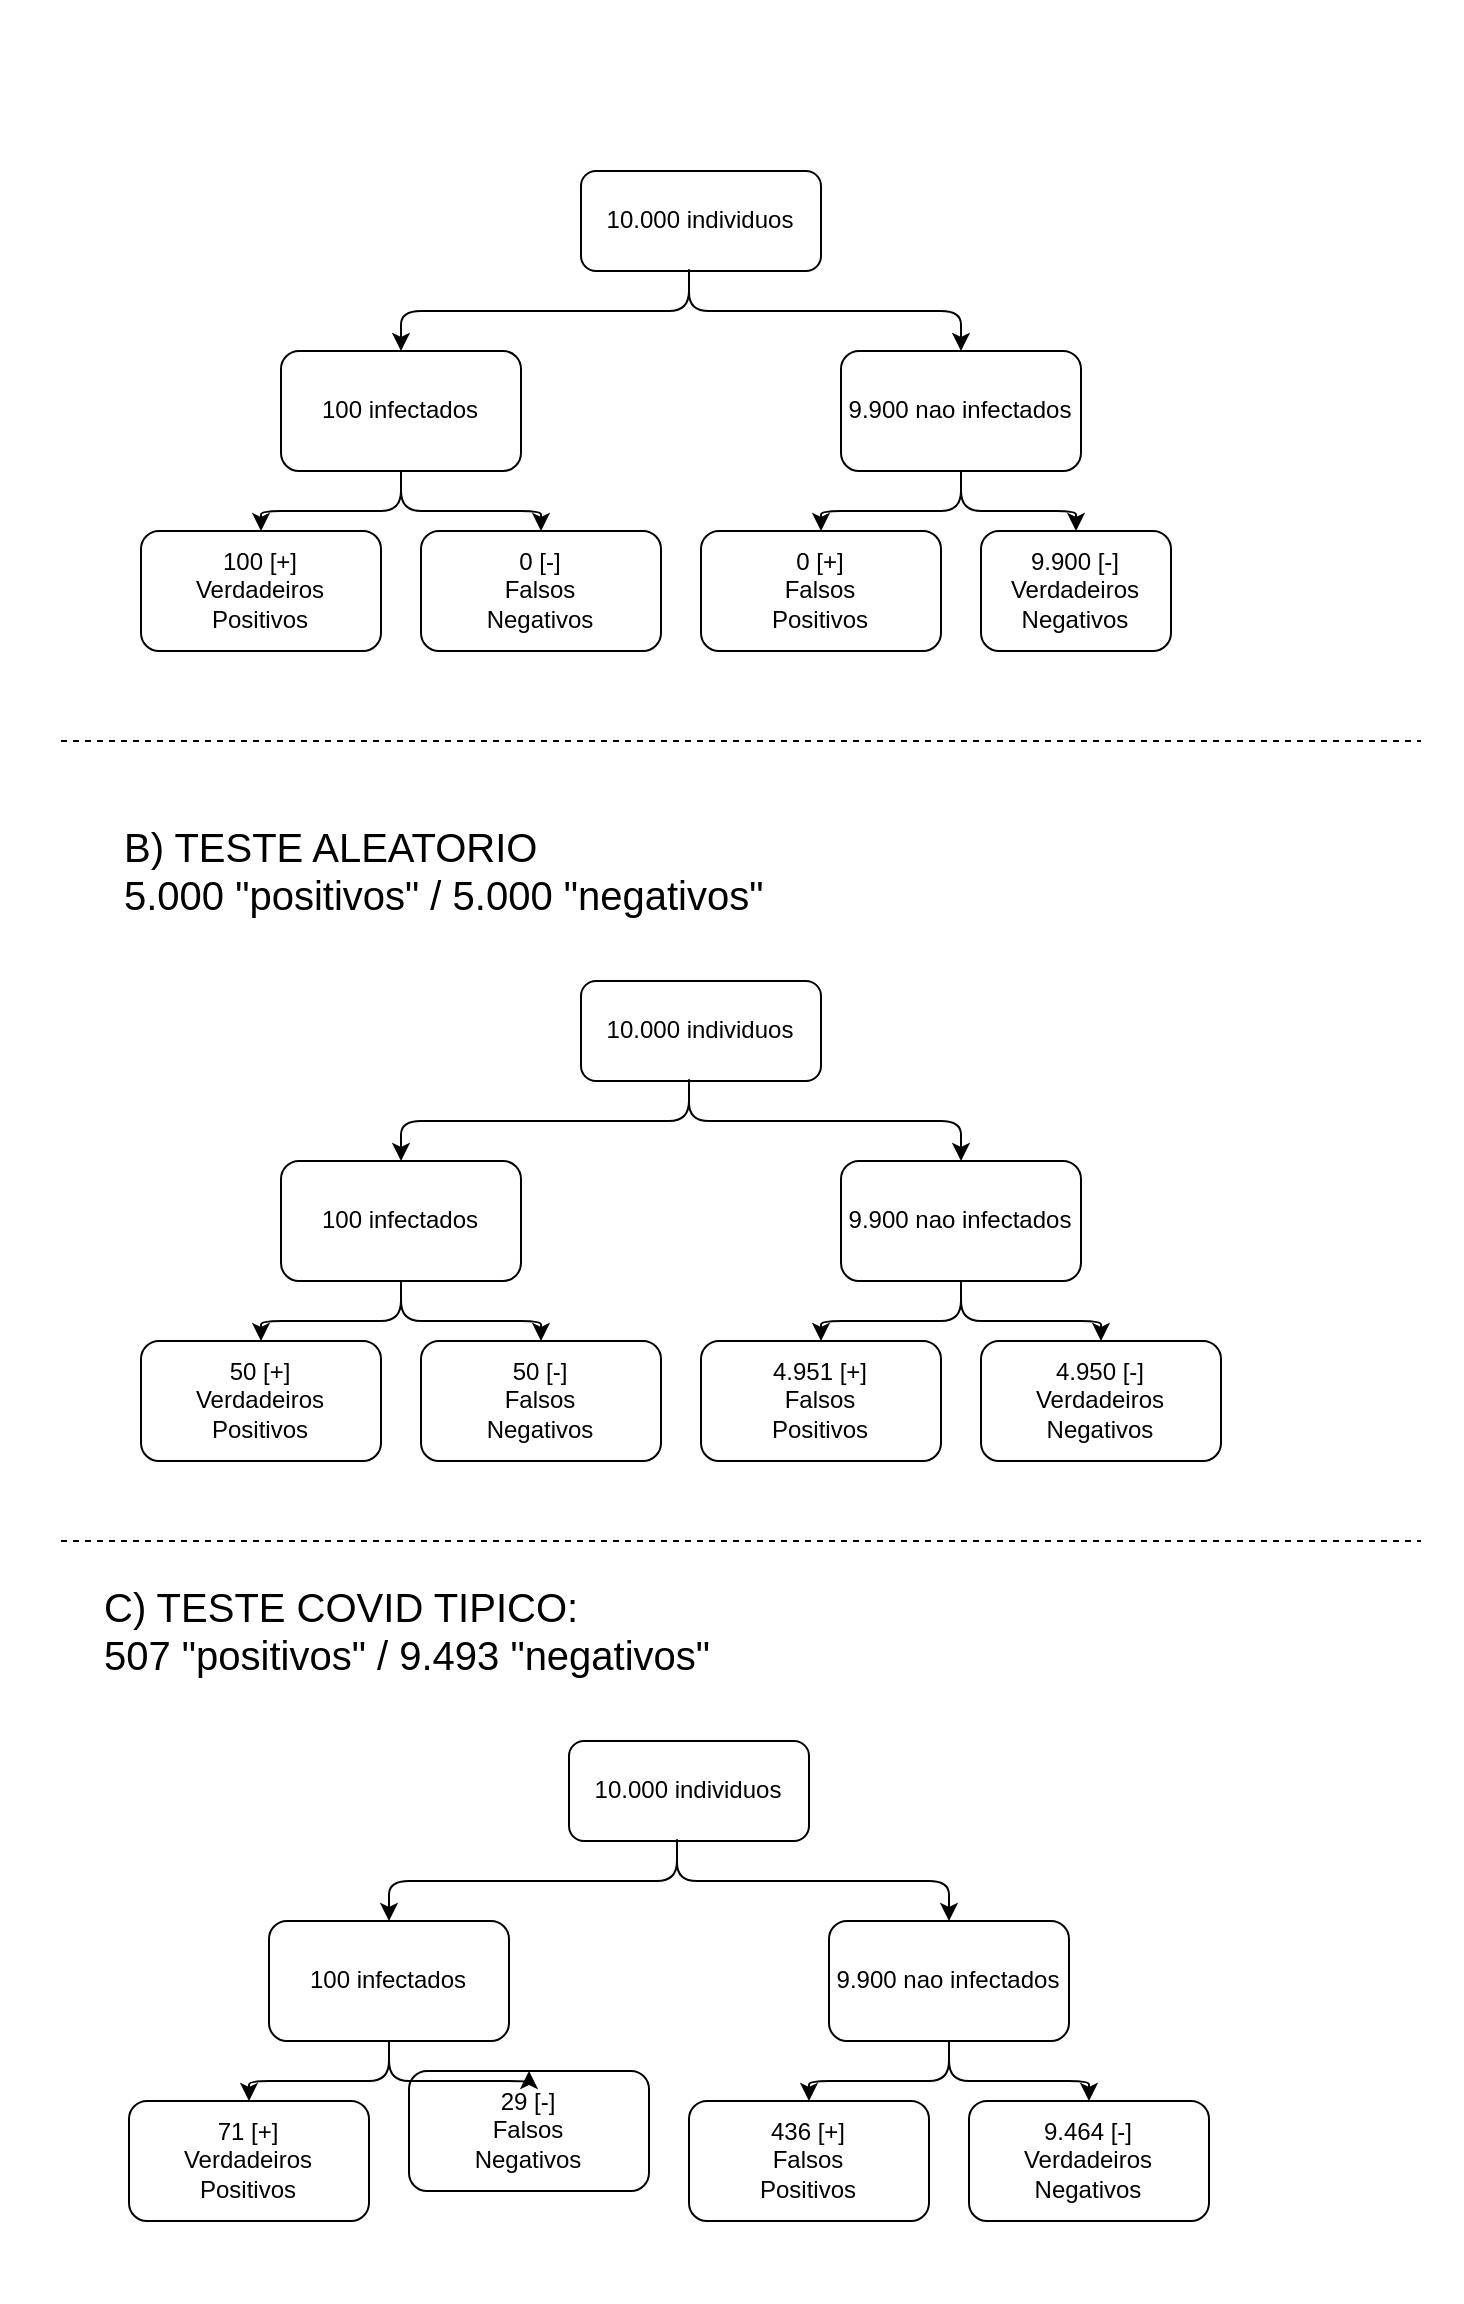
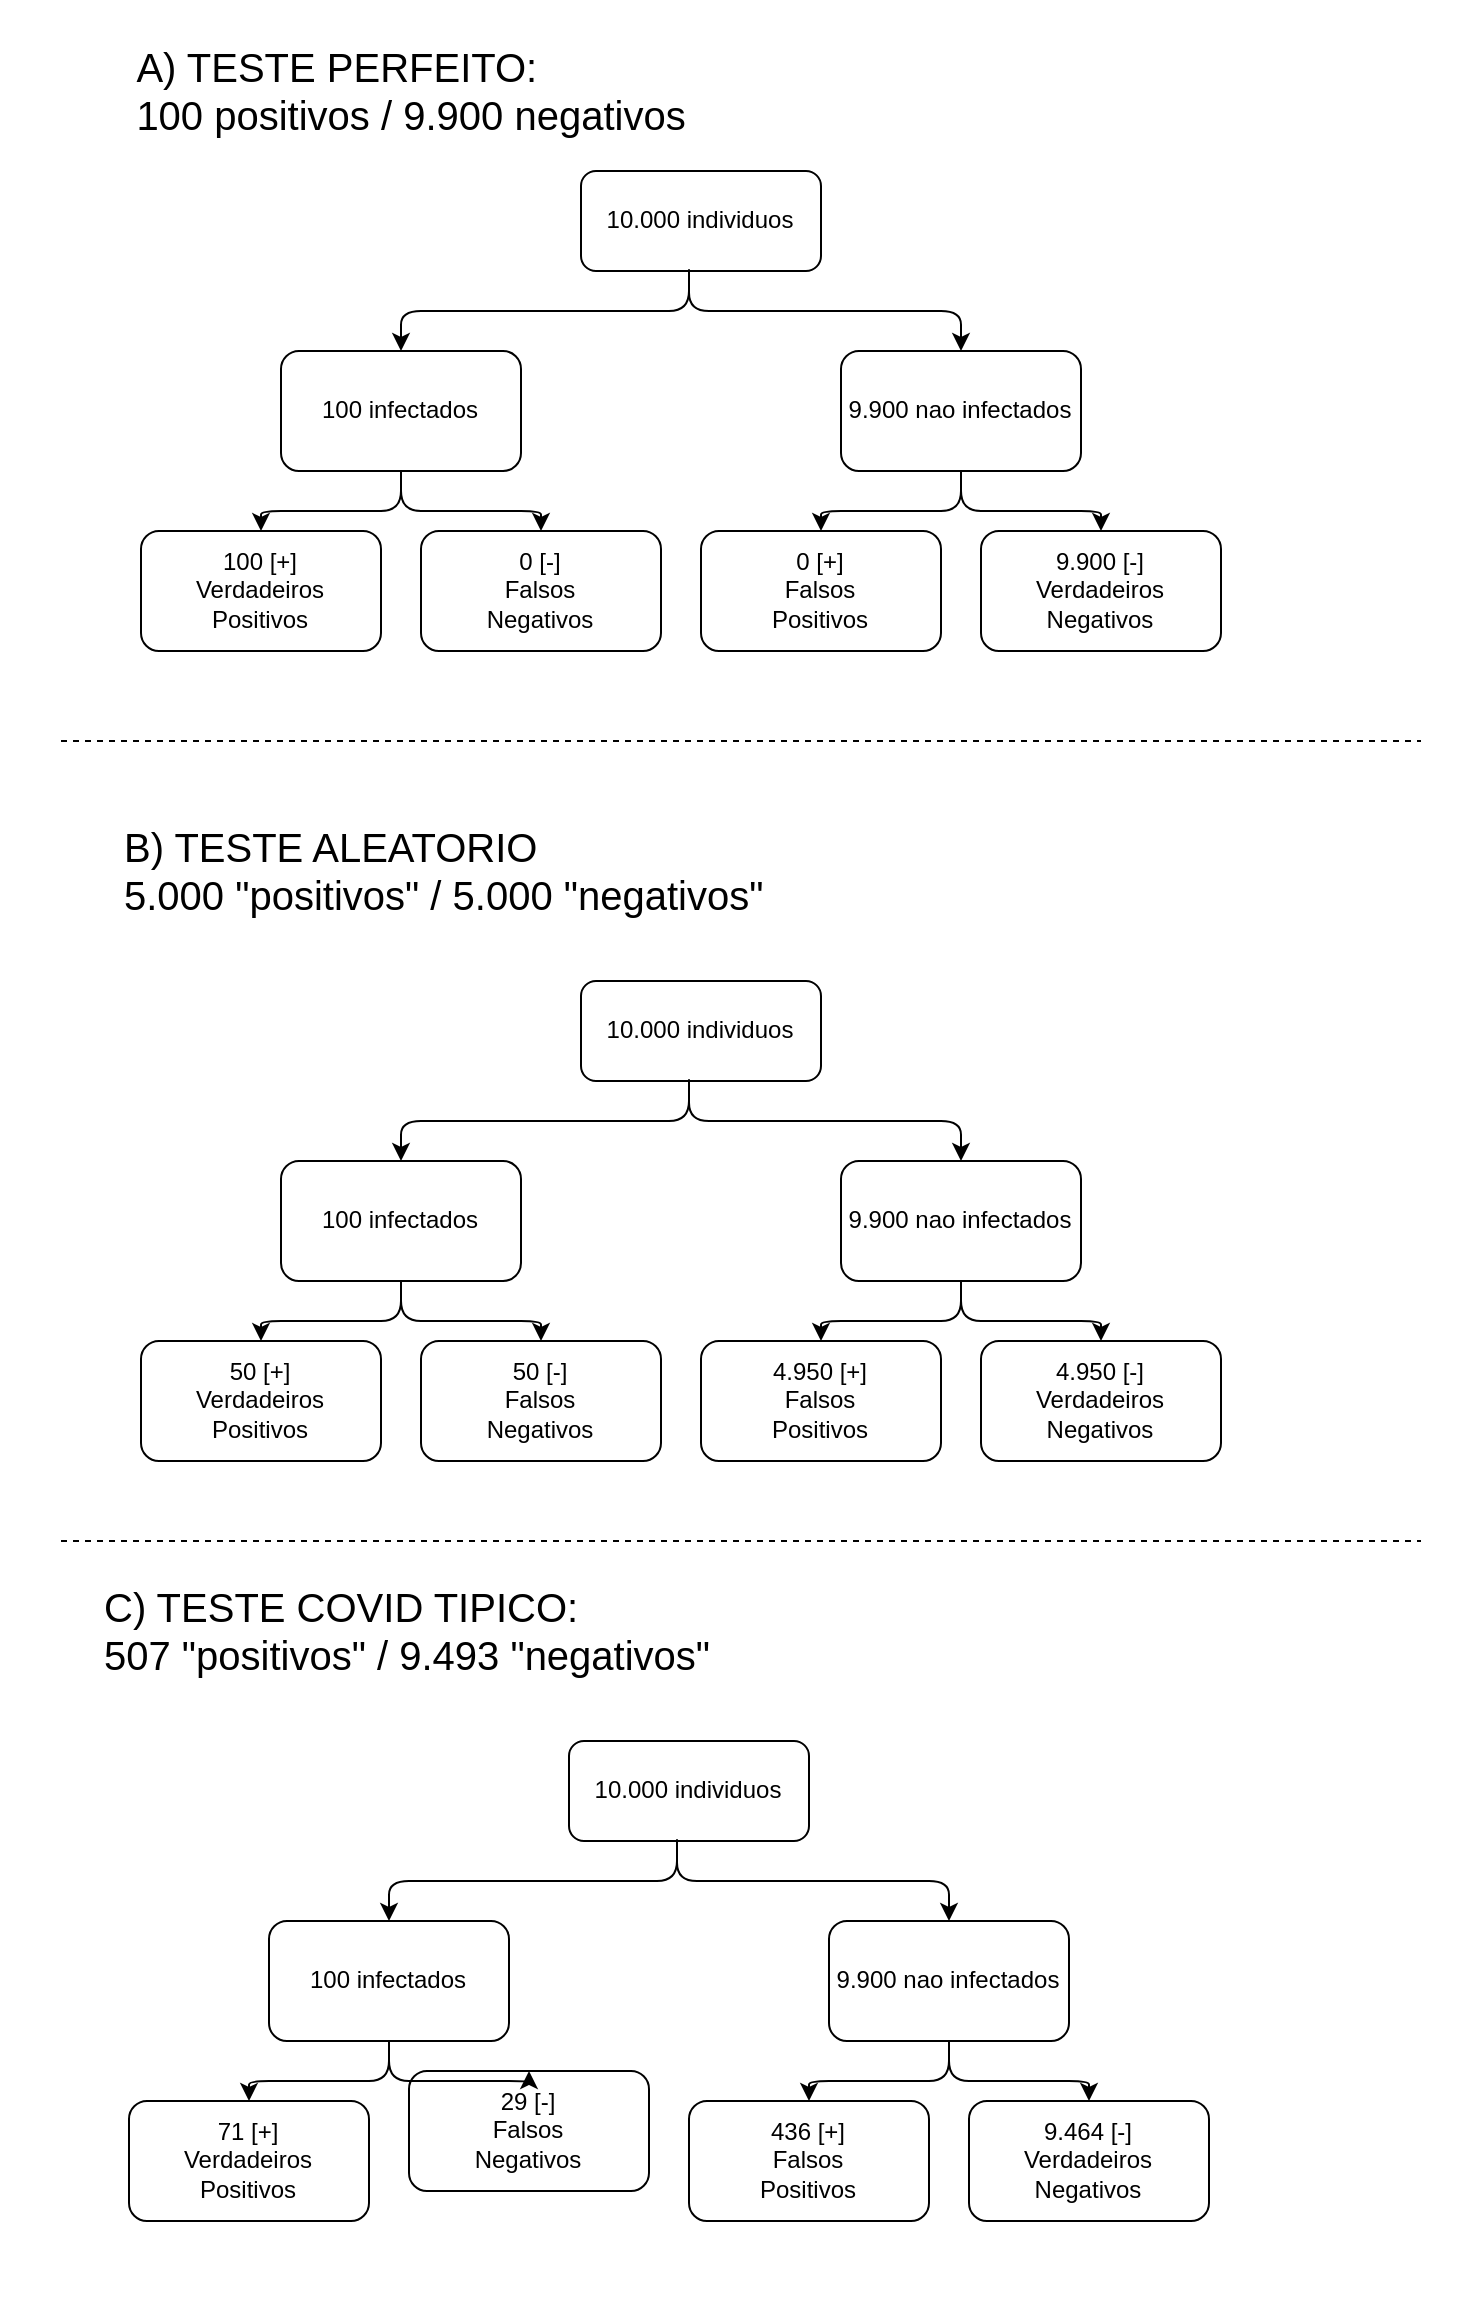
none -> (411, 91)
(1076, 591) -> (1101, 591)
(821, 1401) -> (821, 1401)
